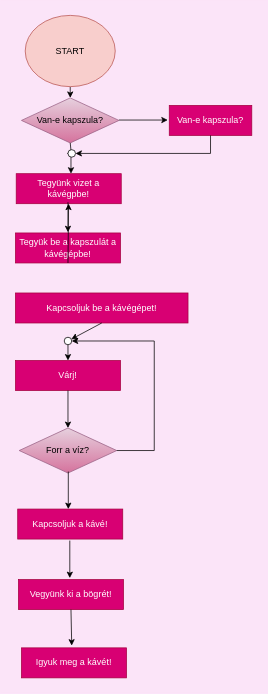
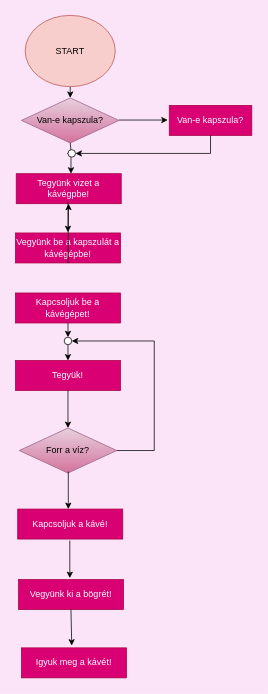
(68, 248) -> (68, 248)
(102, 308) -> (68, 308)
(68, 375) -> (68, 375)
